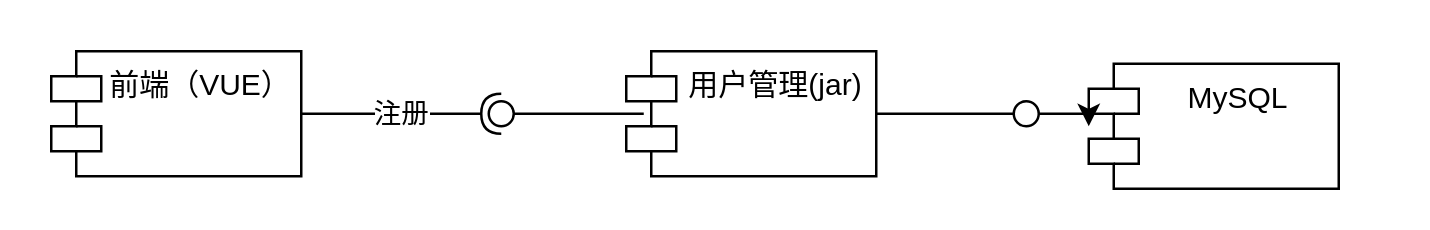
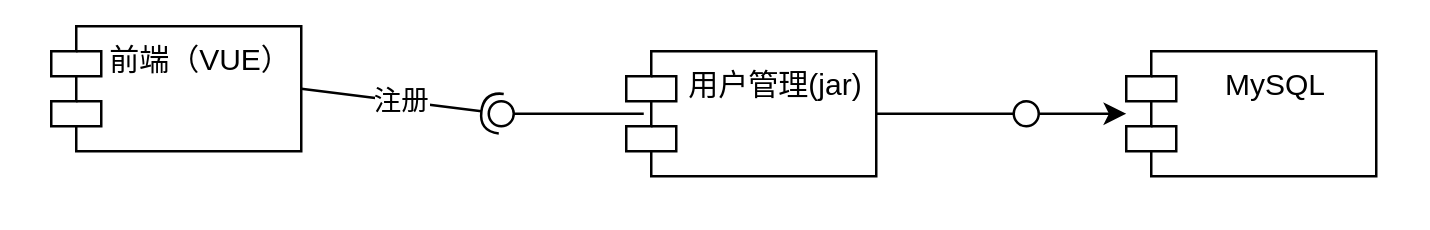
(176, 114) -> (176, 89)
(1214, 126) -> (1251, 114)
